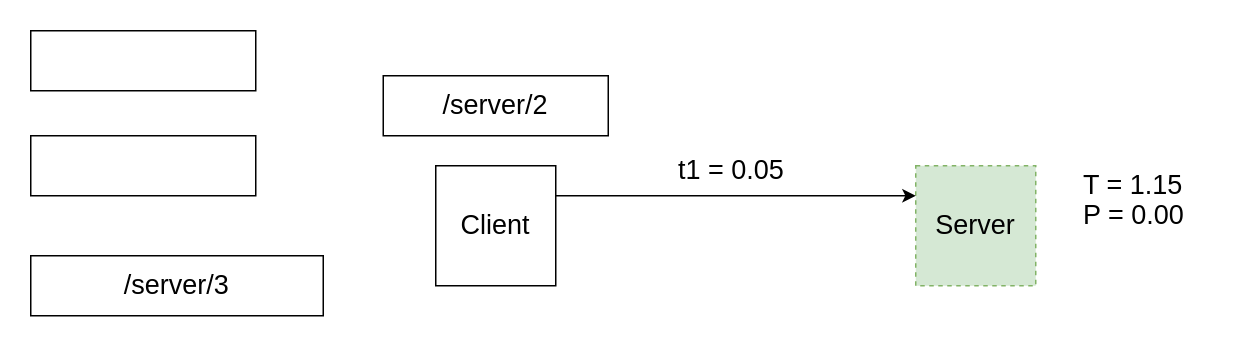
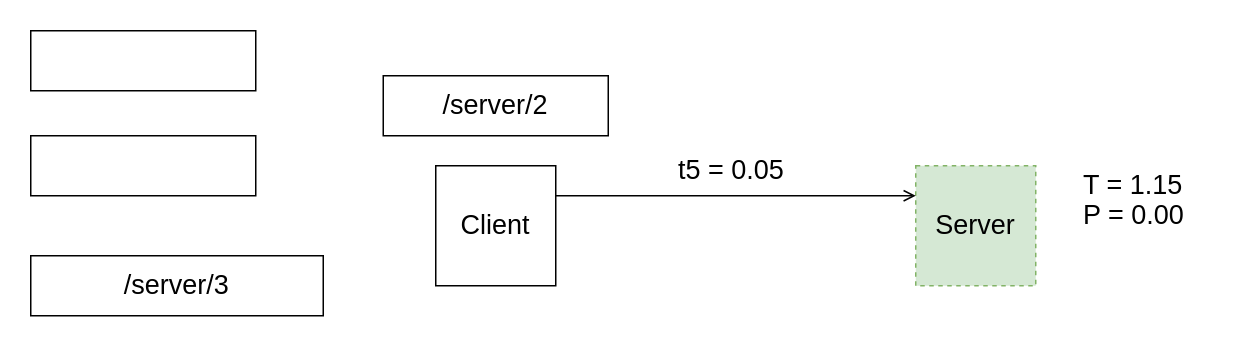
(717, 166) -> (717, 166)
(904, 196) -> (906, 196)
